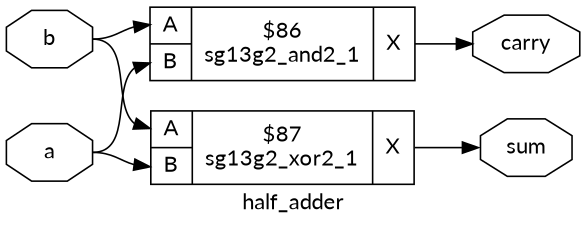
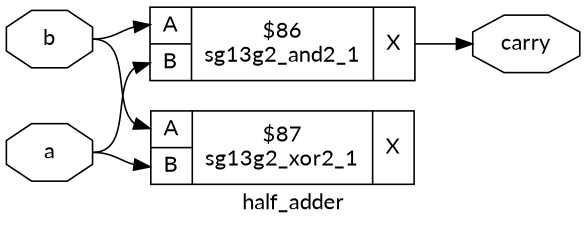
(526, 148) -> none
